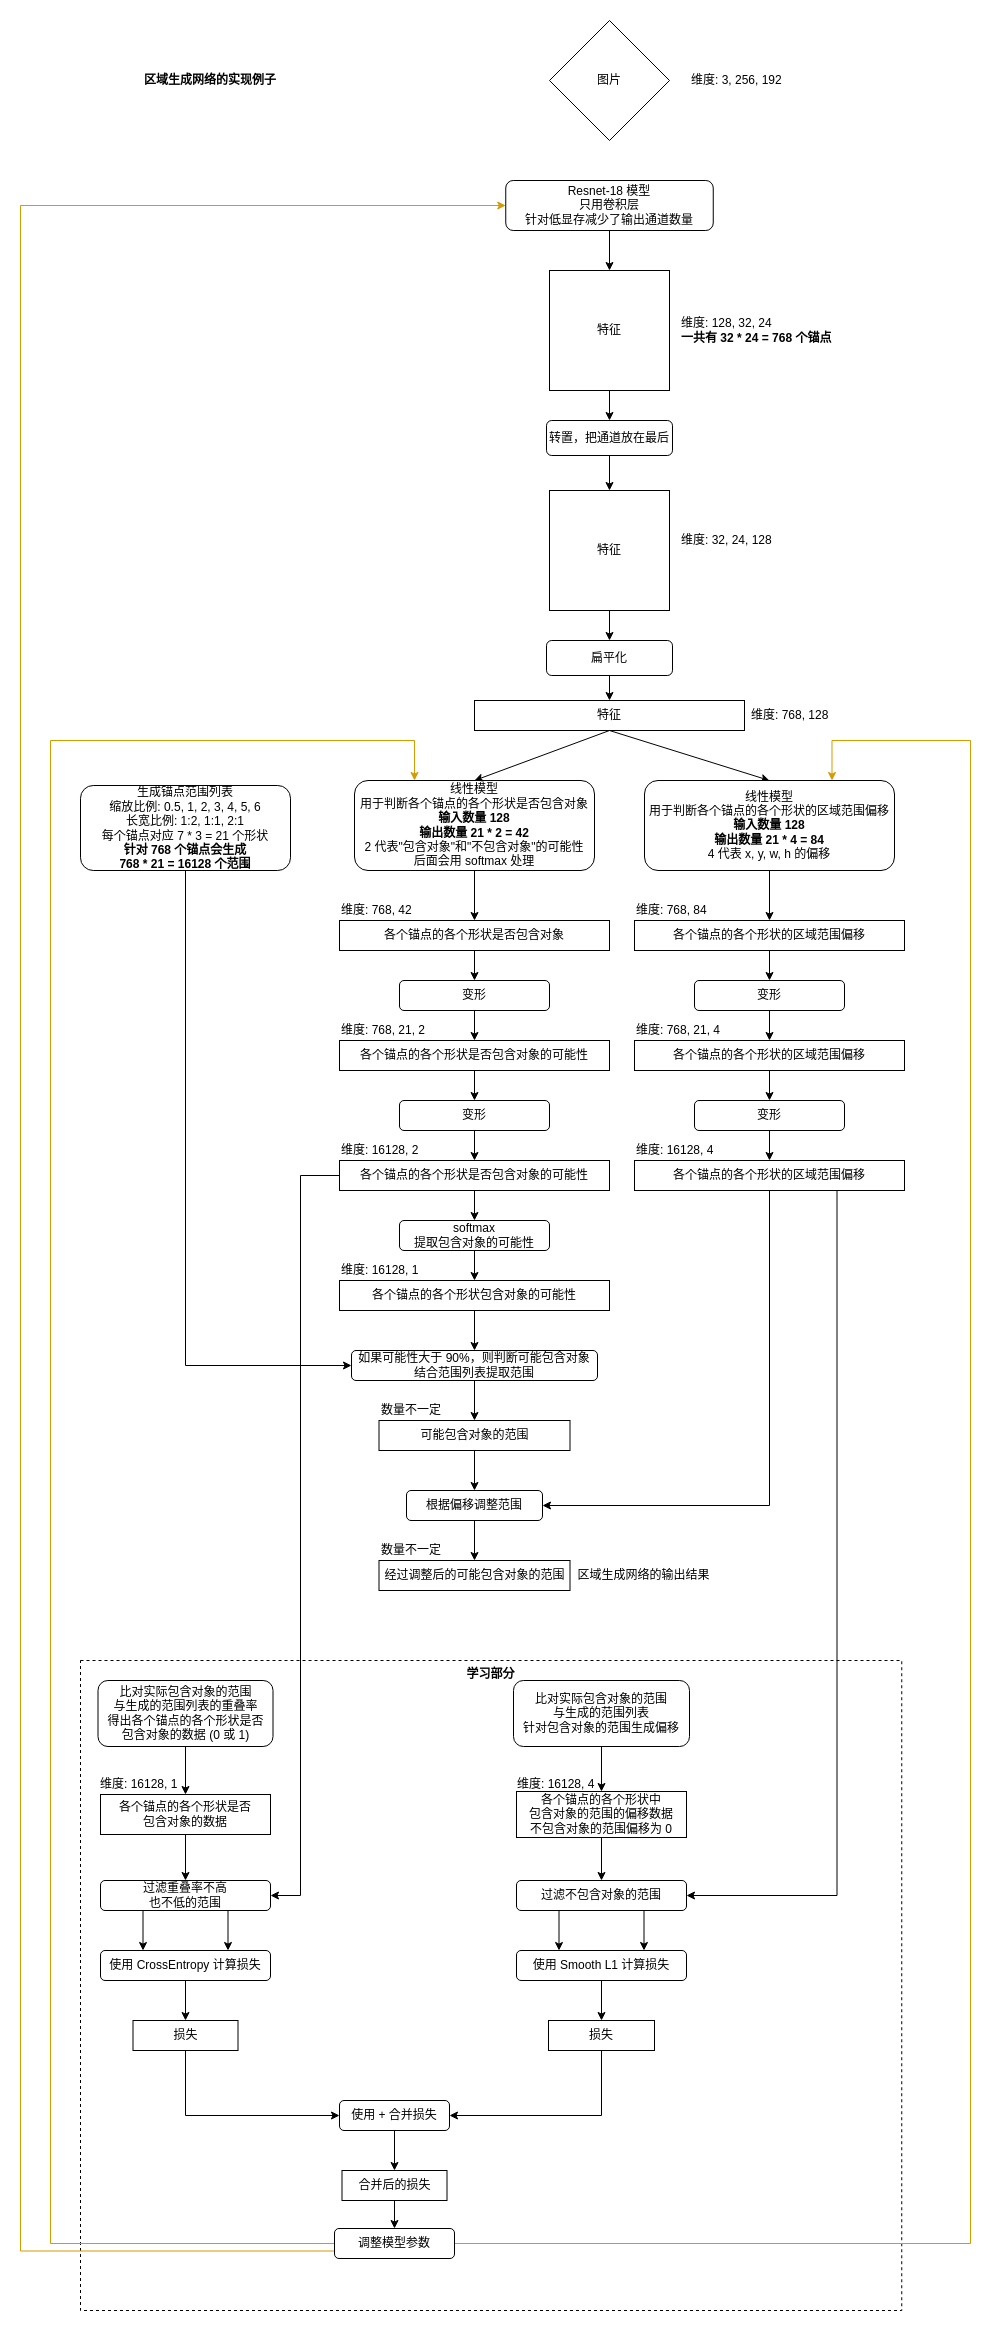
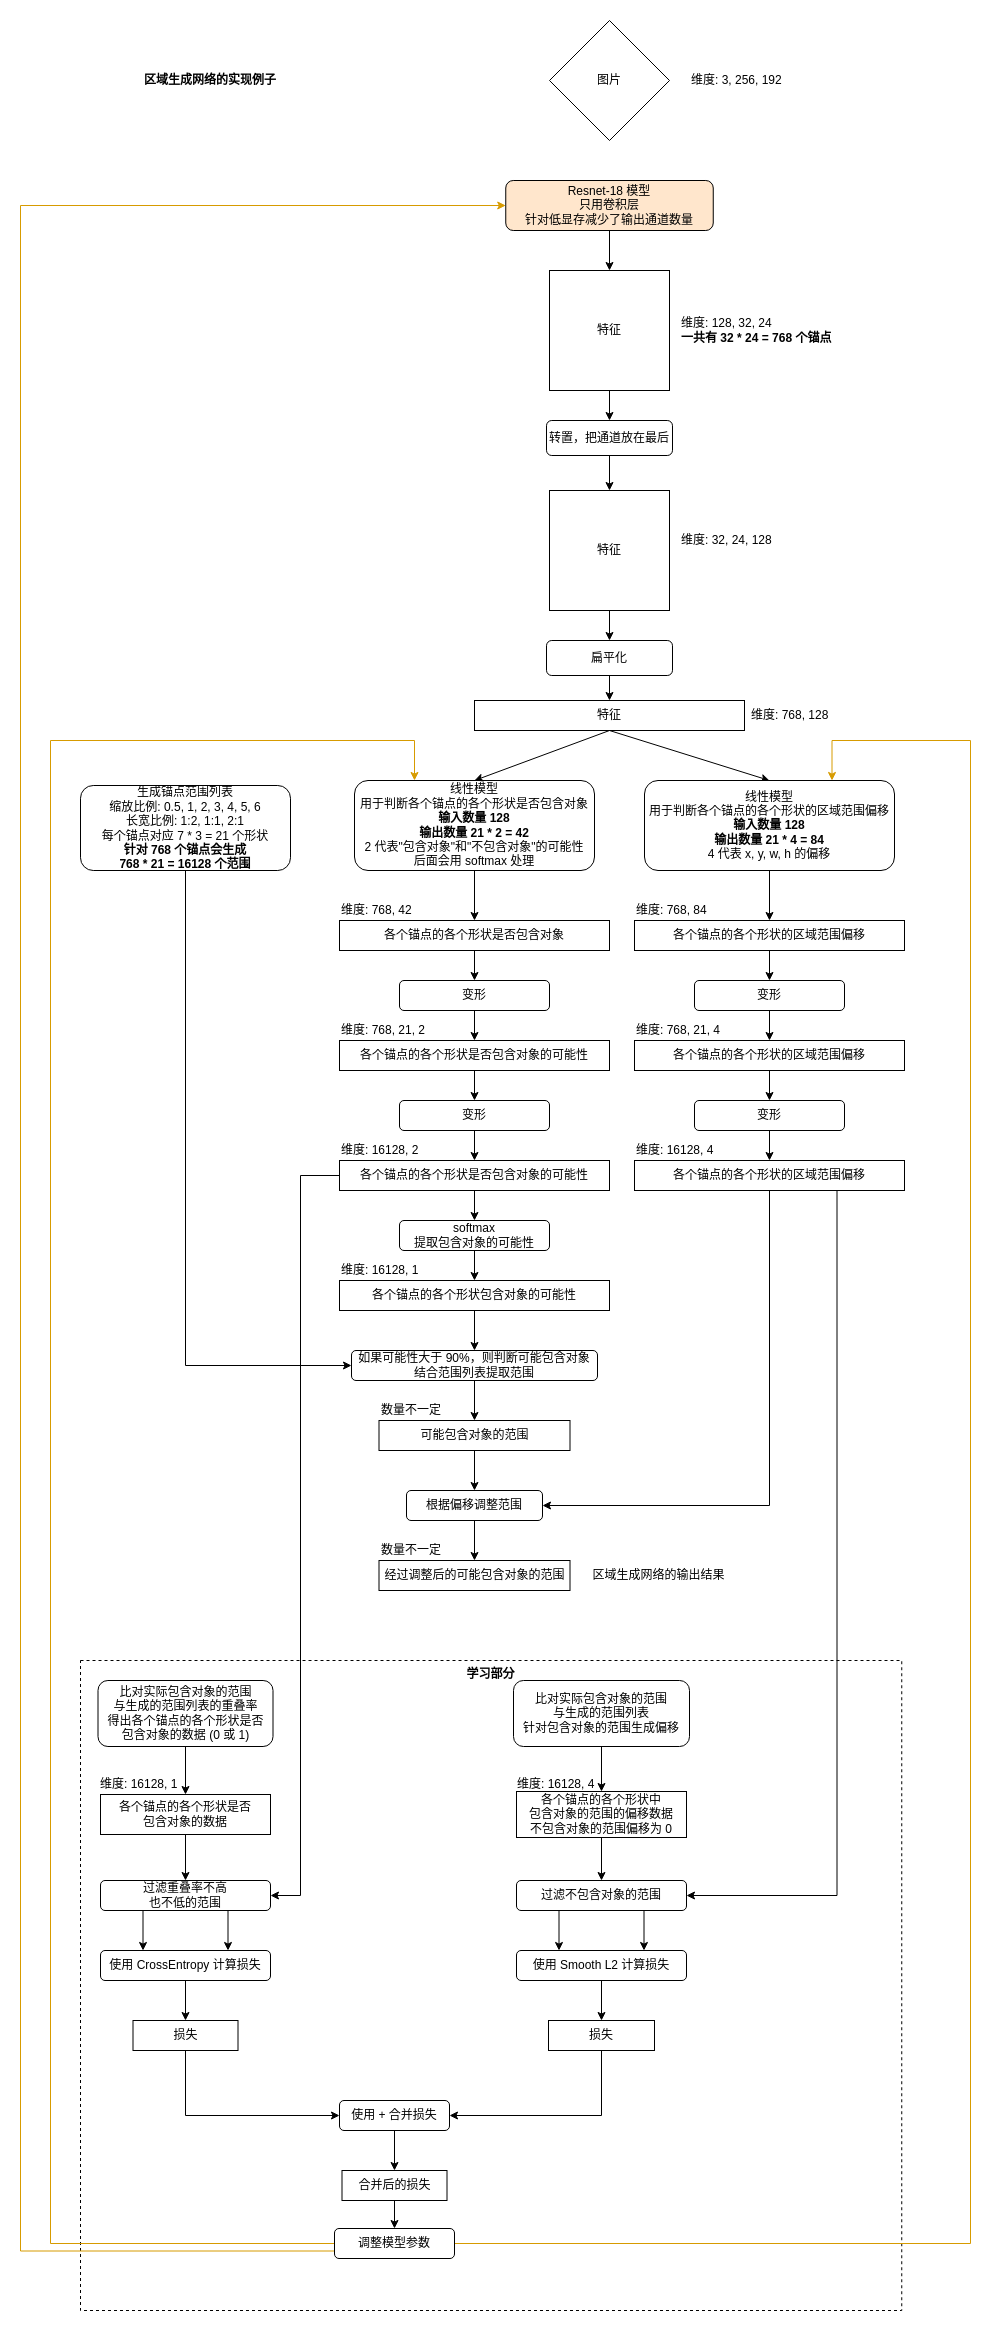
(610, 206) -> (610, 206)
(644, 1576) -> (659, 1576)
(602, 1966) -> (602, 1966)
